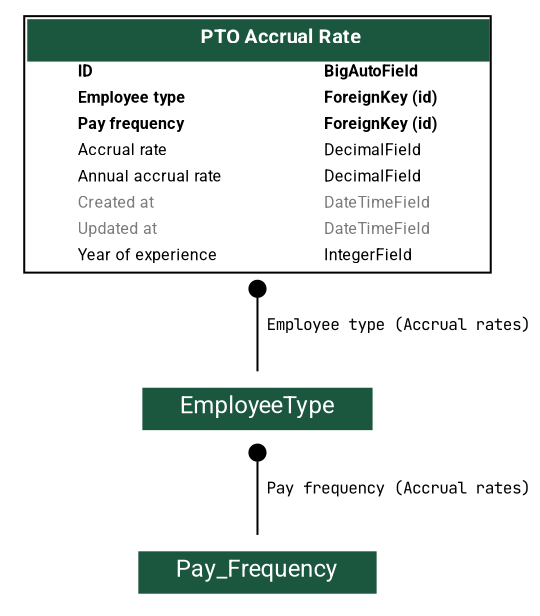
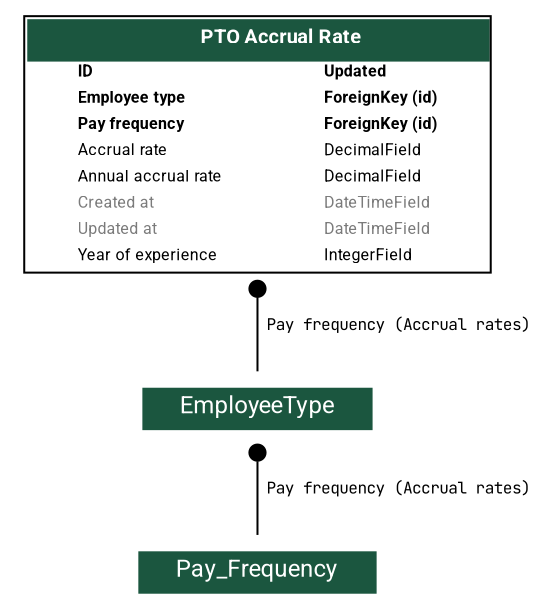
(372, 72) -> (355, 72)
(395, 326) -> (395, 326)
